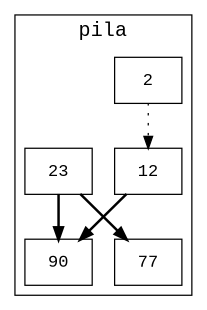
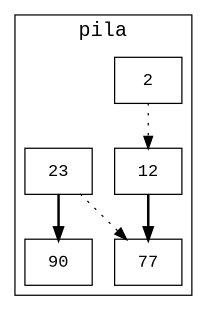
(98, 212) -> (99, 212)
(109, 212) -> (148, 211)
